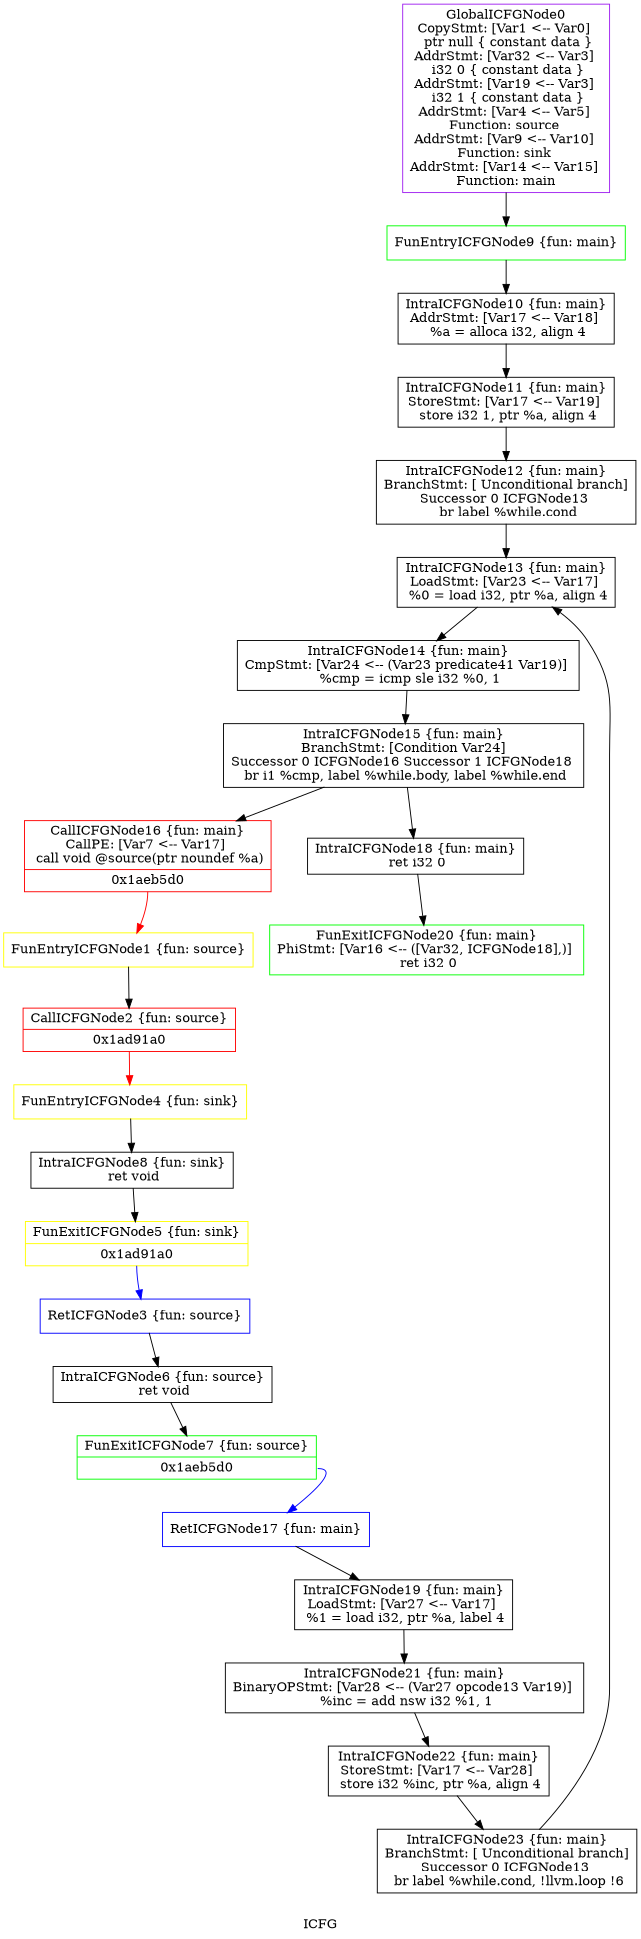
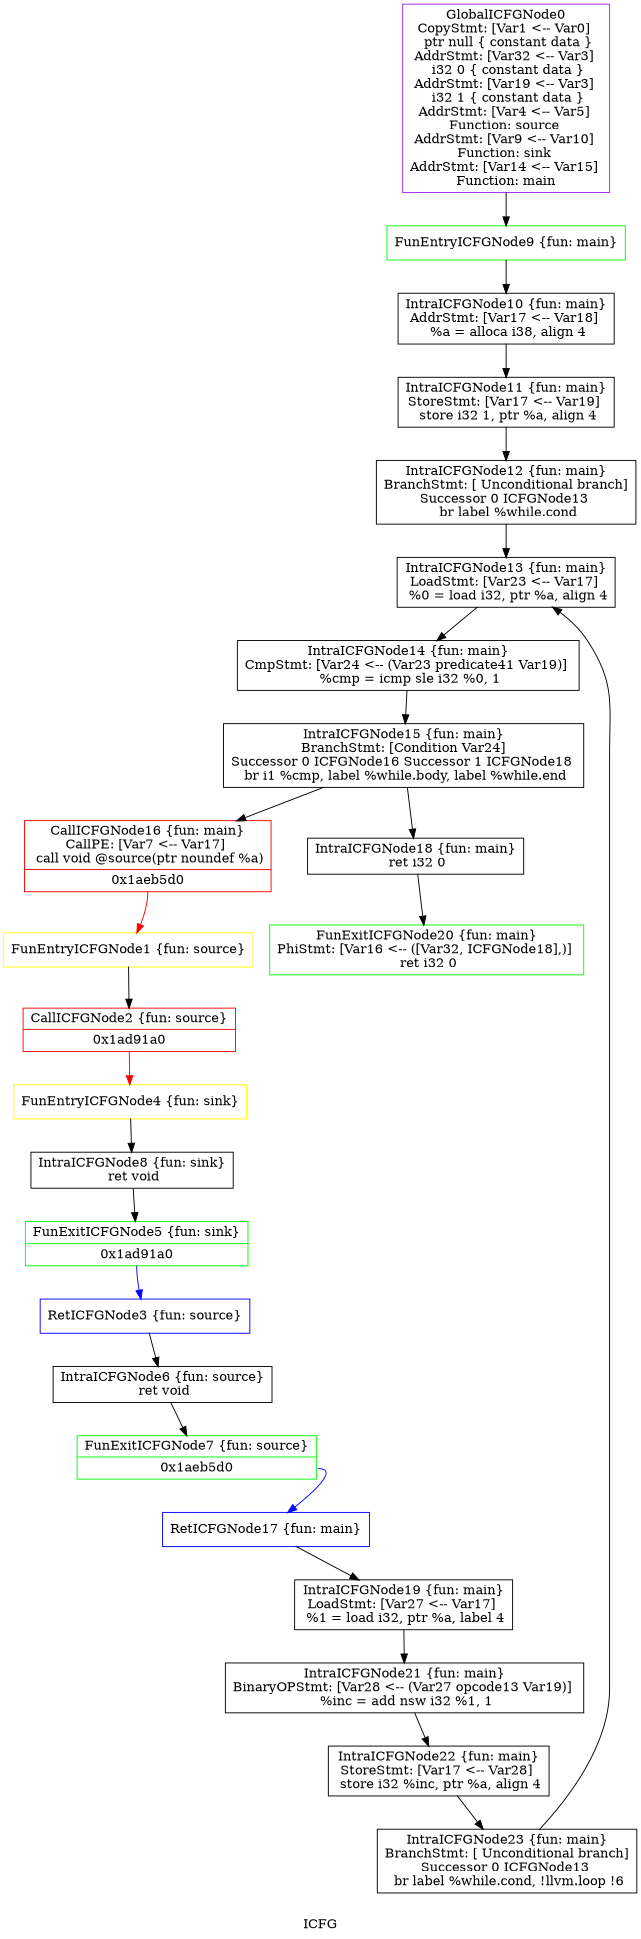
(506, 332) -> (506, 332)
(137, 1244) -> (137, 1244)
